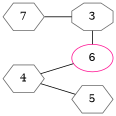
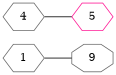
(24, 17) -> (24, 58)
(92, 17) -> (92, 58)
(92, 58) -> none
(92, 99) -> (92, 17)
